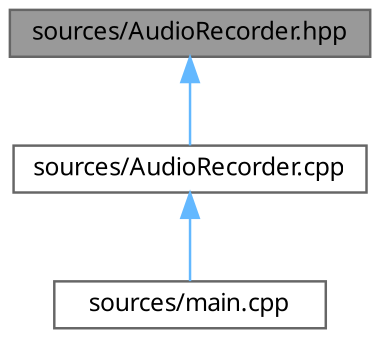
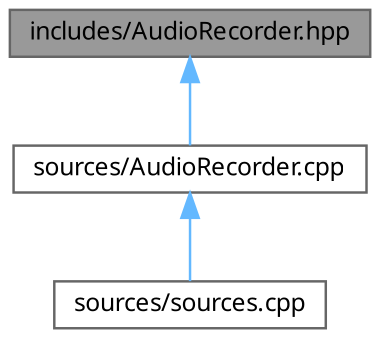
(190, 33) -> (190, 33)
(190, 305) -> (190, 305)
